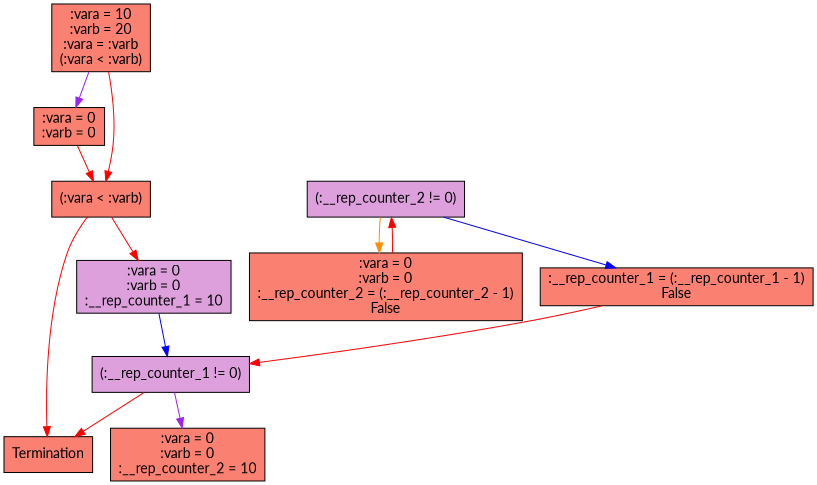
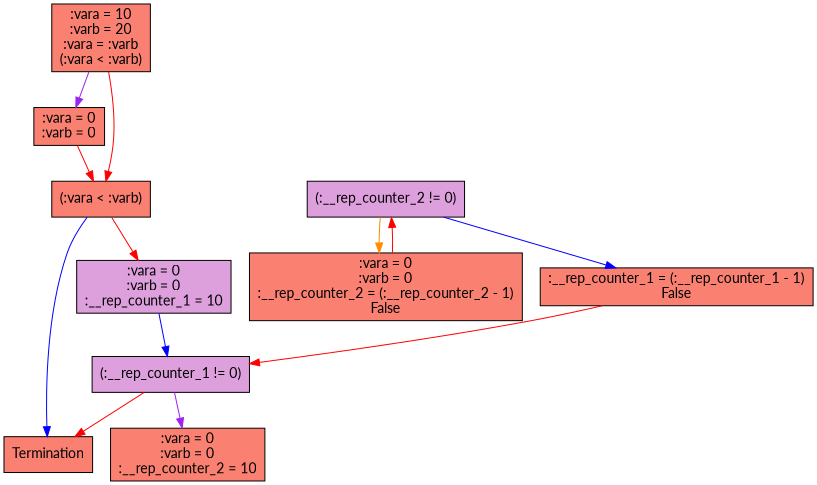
(52, 318) -> (52, 318)
